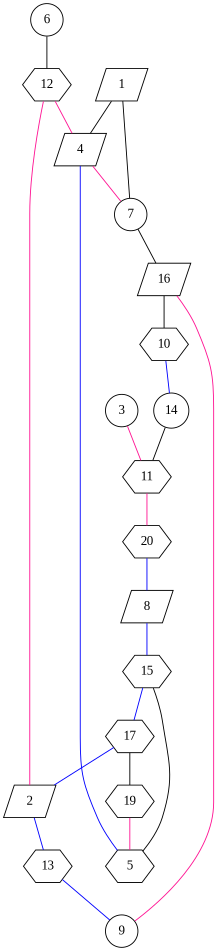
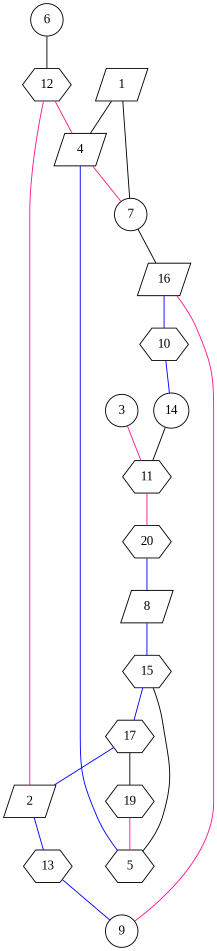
(164, 312) -> (164, 312)
